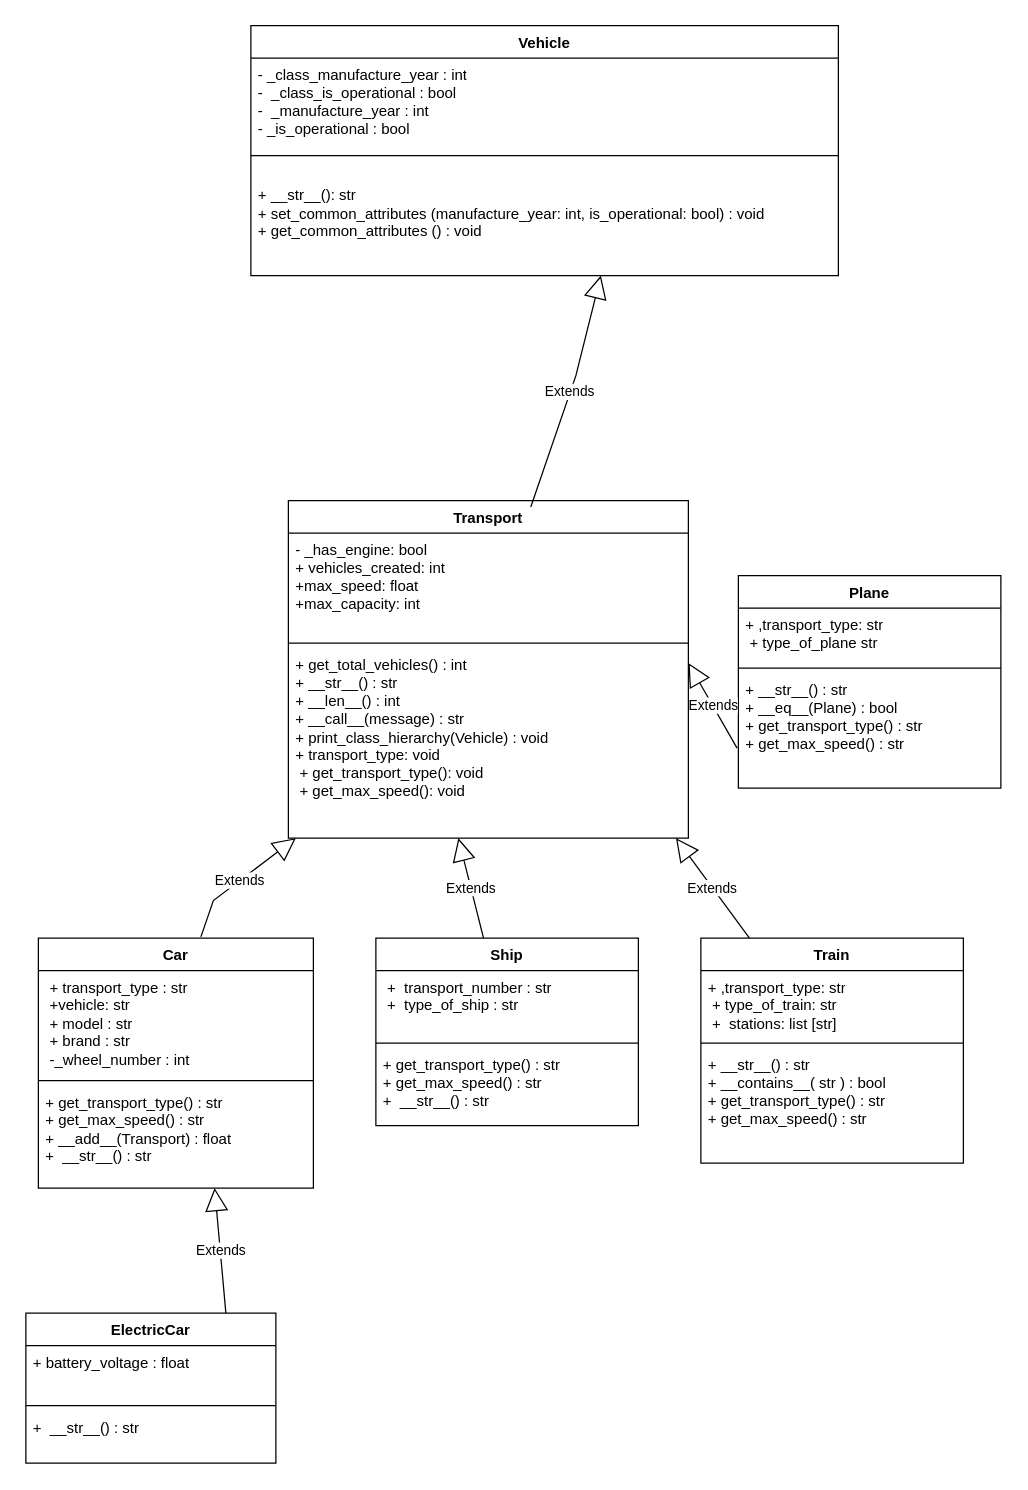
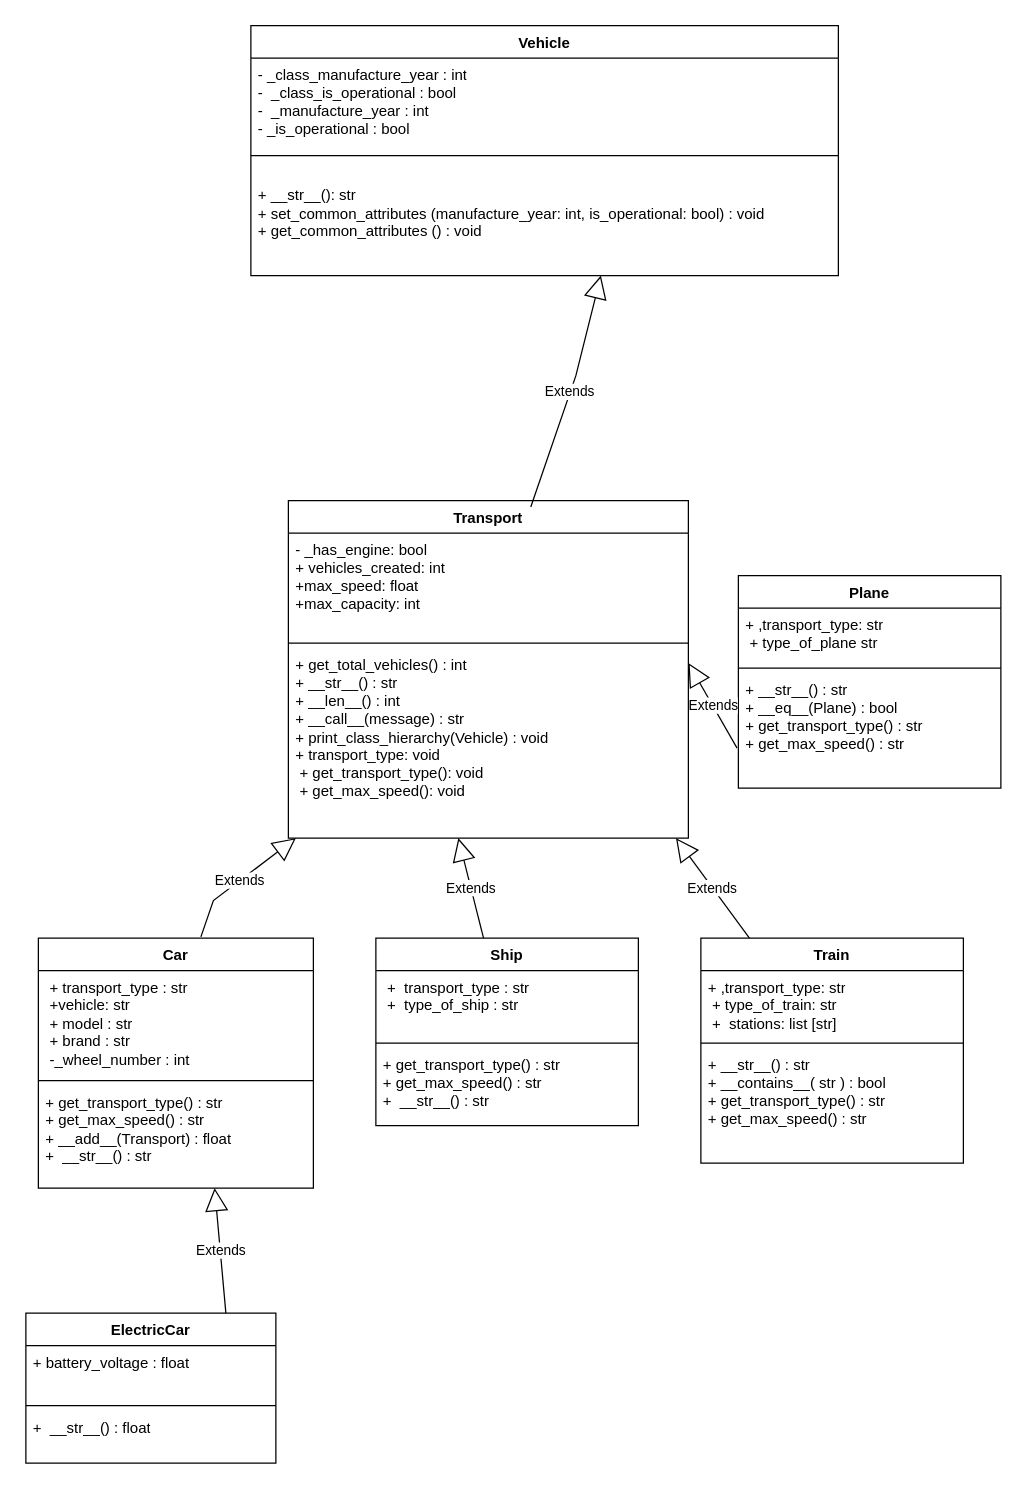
(482, 997) -> (474, 997)
(101, 1428) -> (107, 1428)
